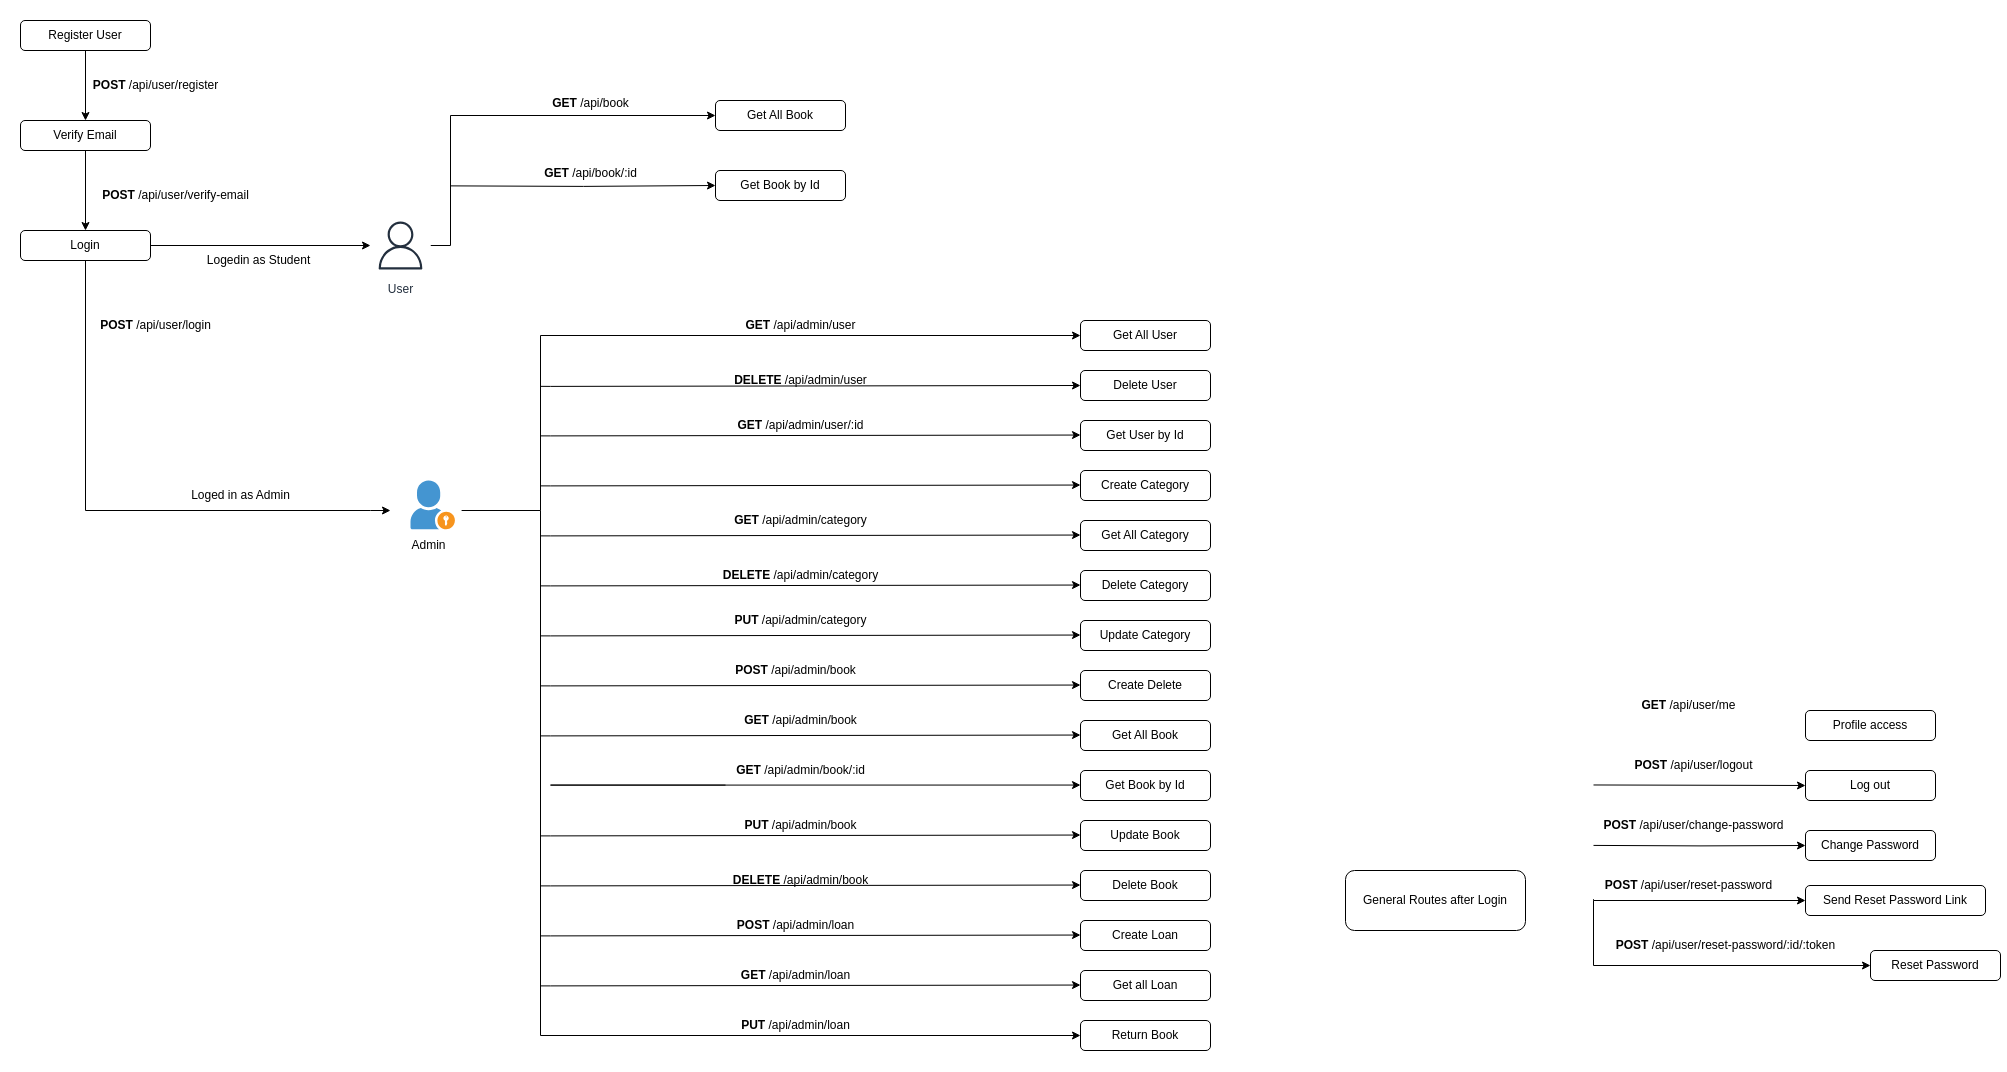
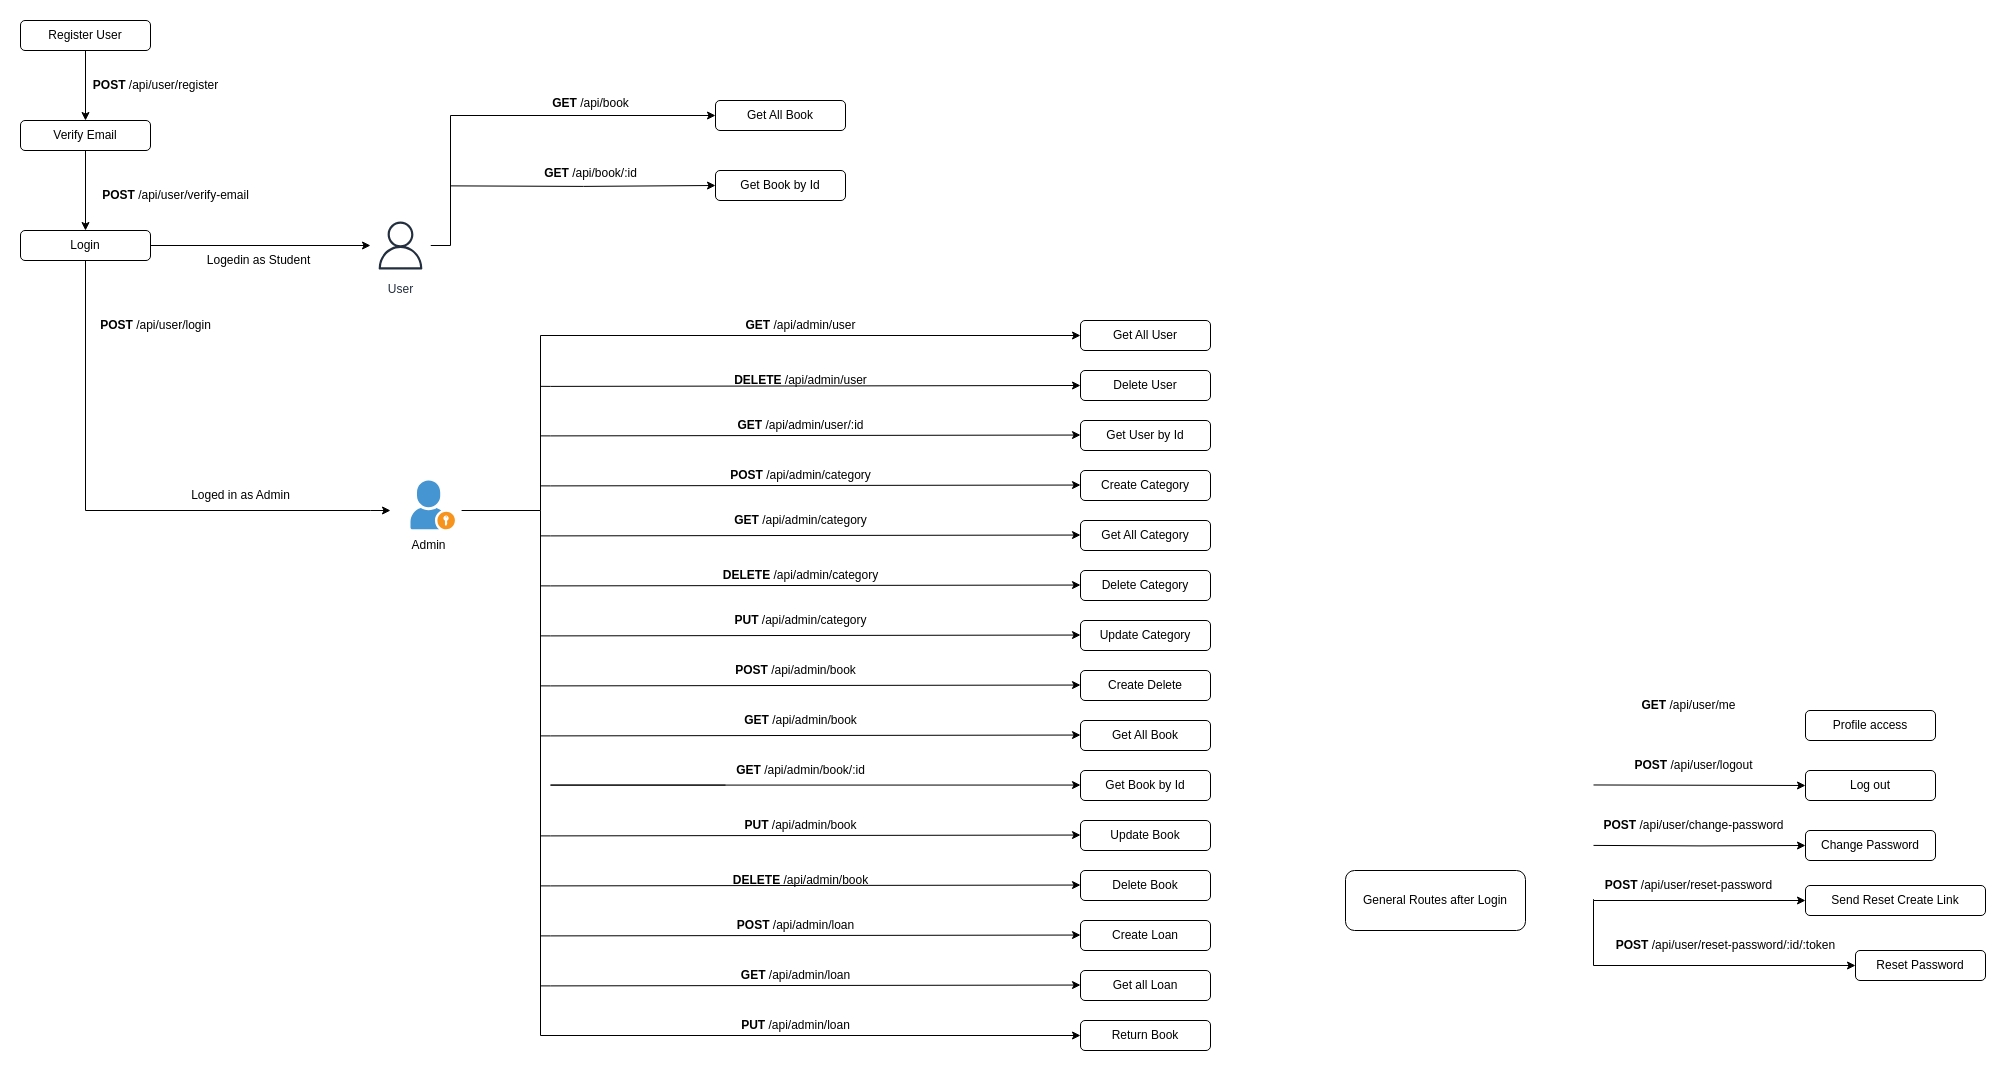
none -> (801, 476)
(1896, 901) -> (1896, 901)
(1936, 966) -> (1921, 966)
